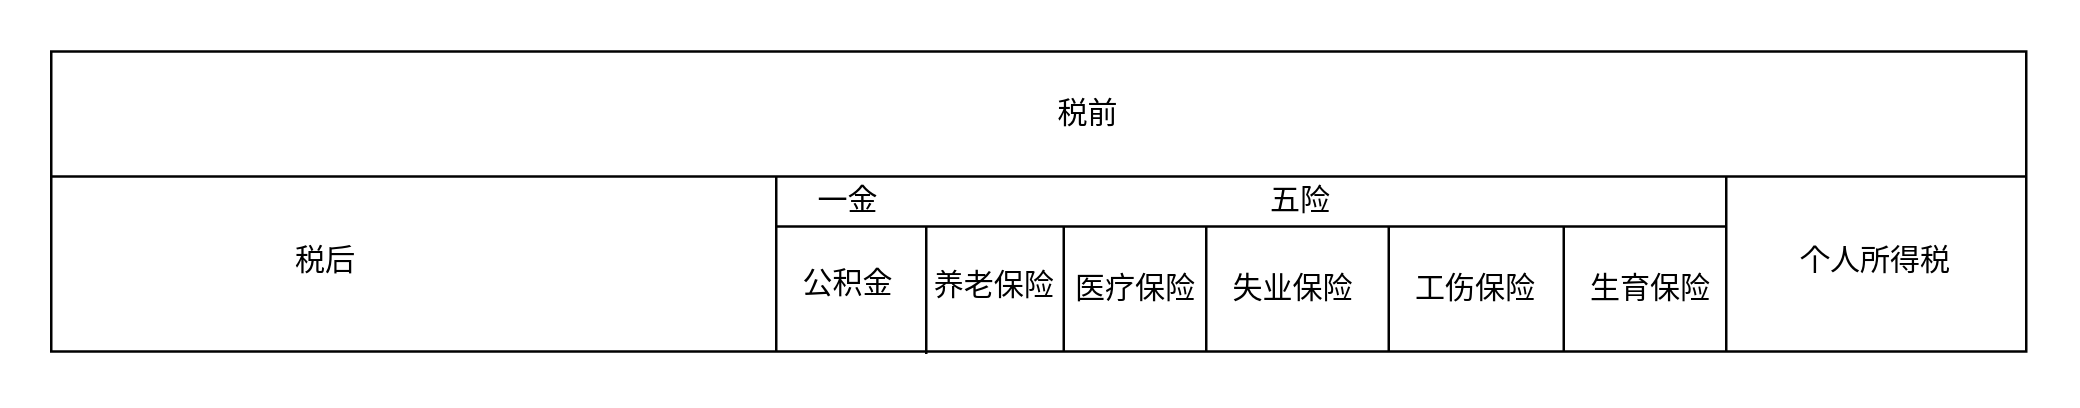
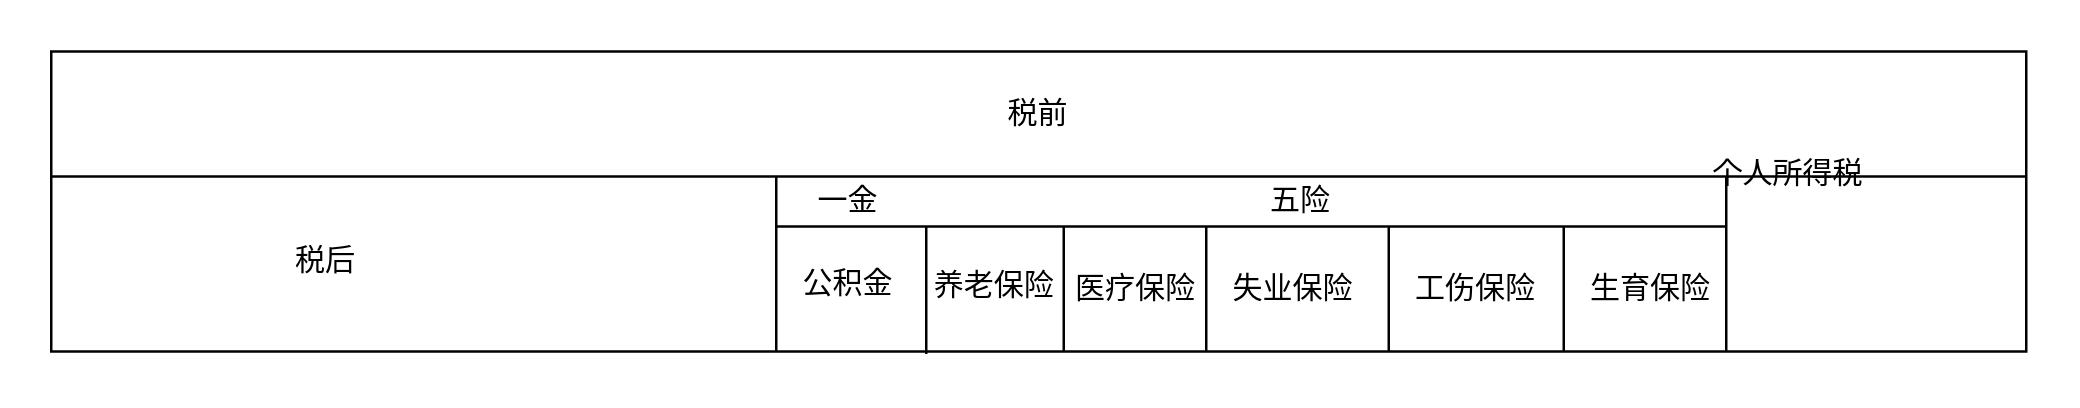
(1089, 114) -> (1039, 114)
(1876, 261) -> (1789, 174)
